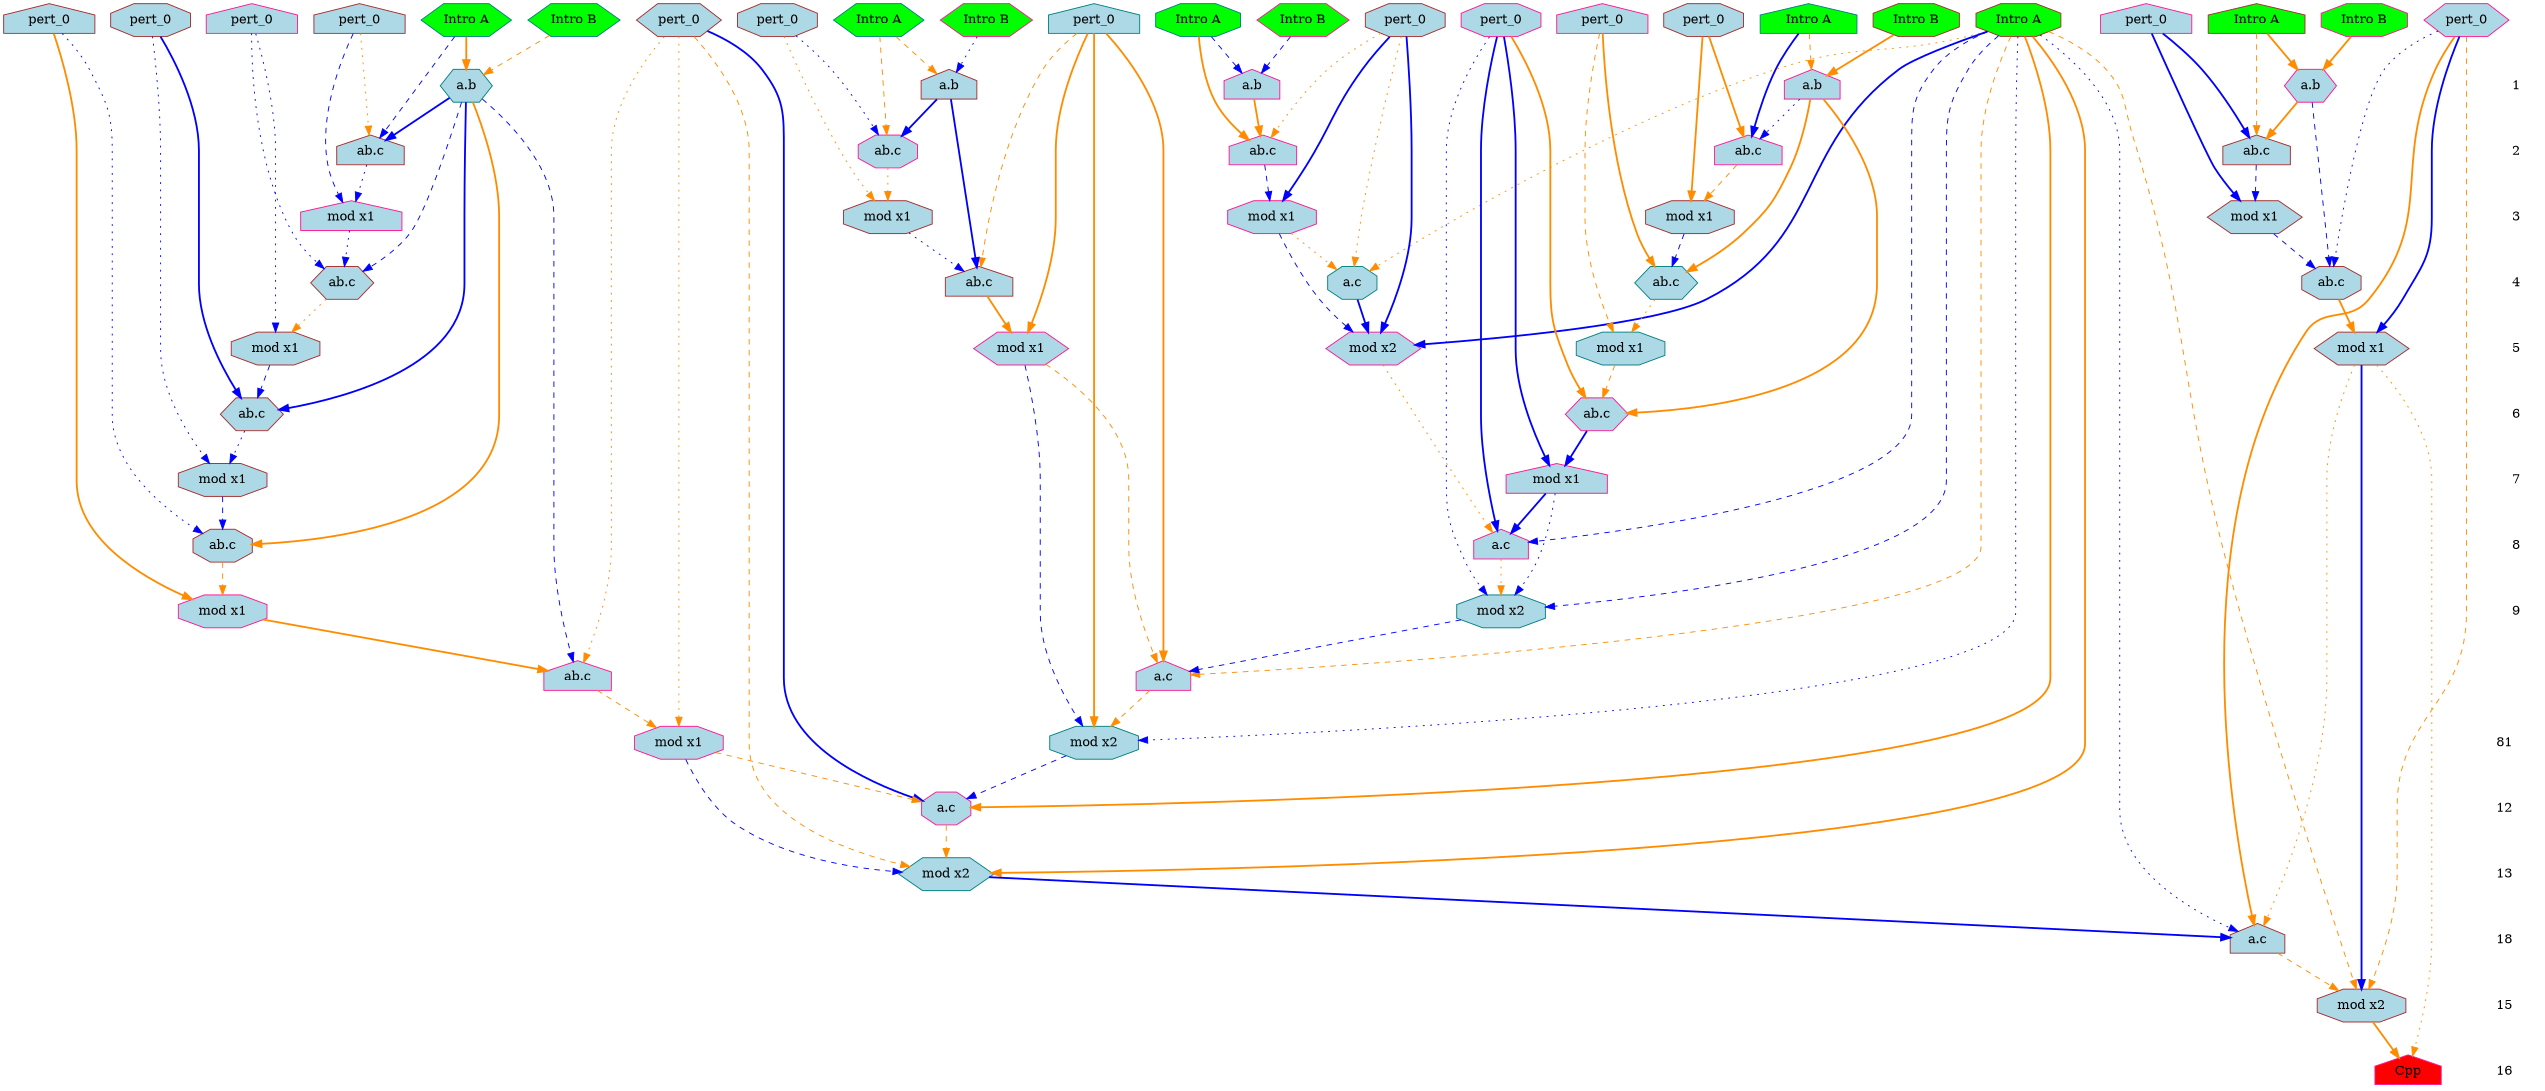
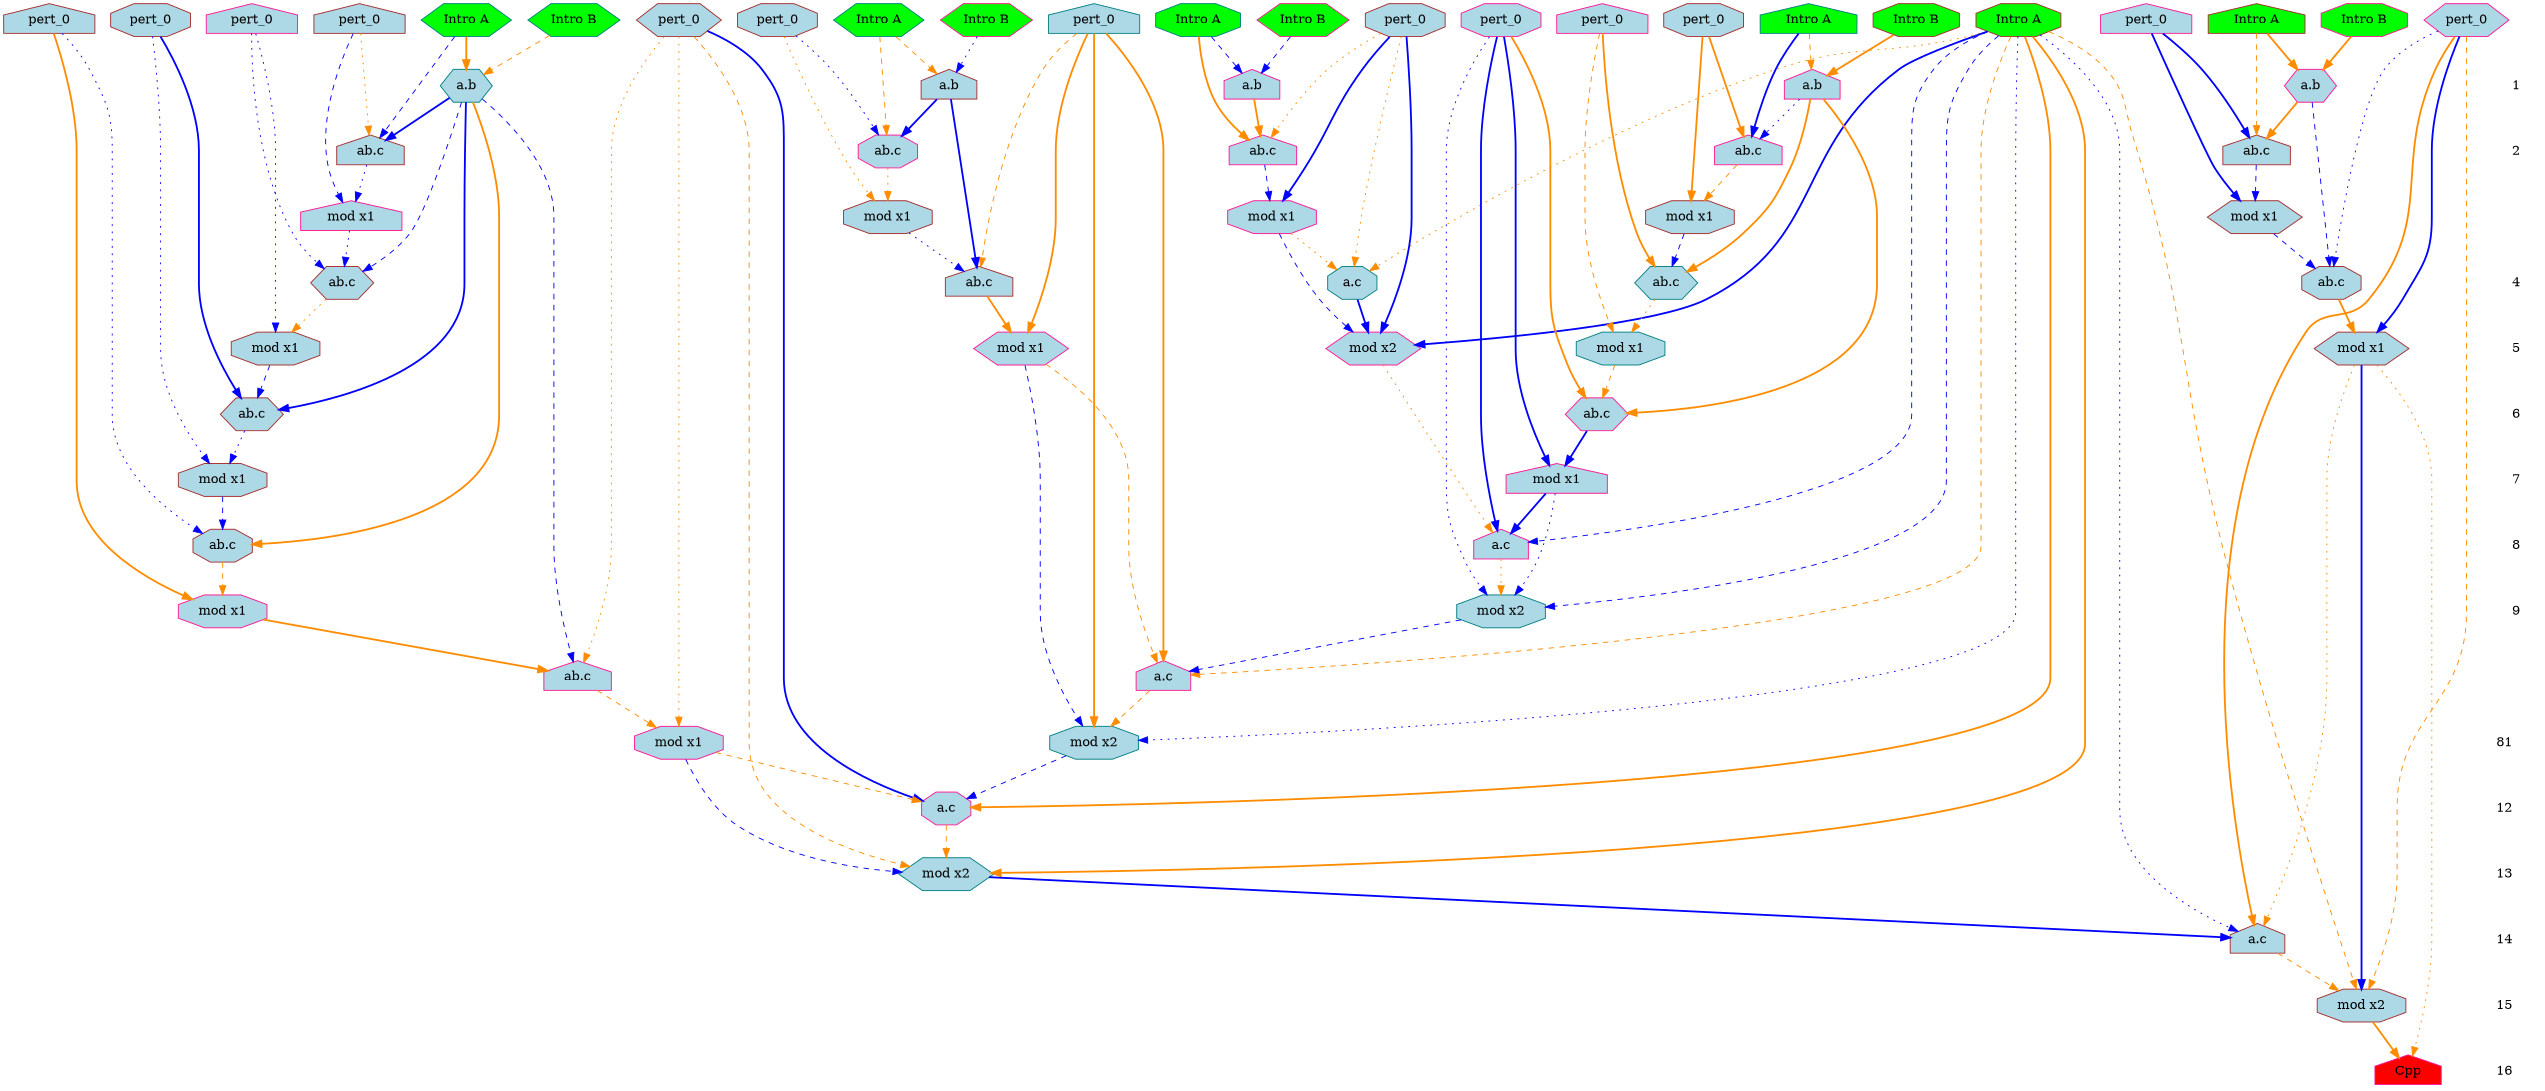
(2517, 217) -> none
(2505, 940) -> (2505, 940)
